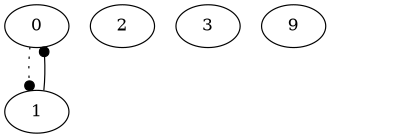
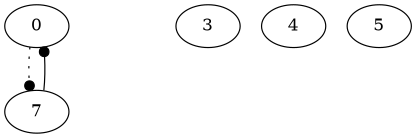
(122, 26) -> none
(294, 26) -> (294, 26)
none -> (379, 26)
(37, 112) -> (37, 112)
